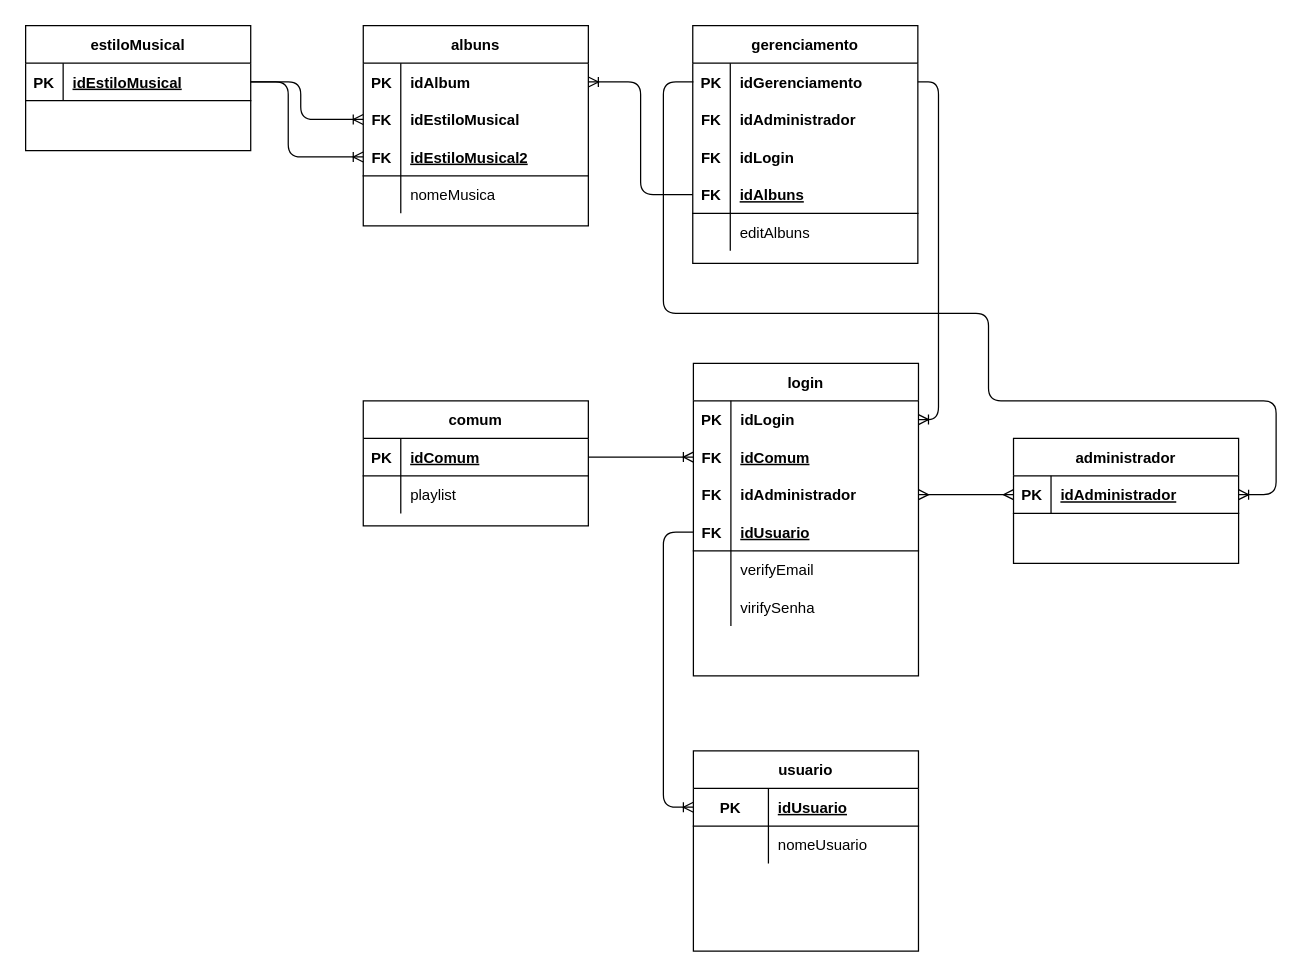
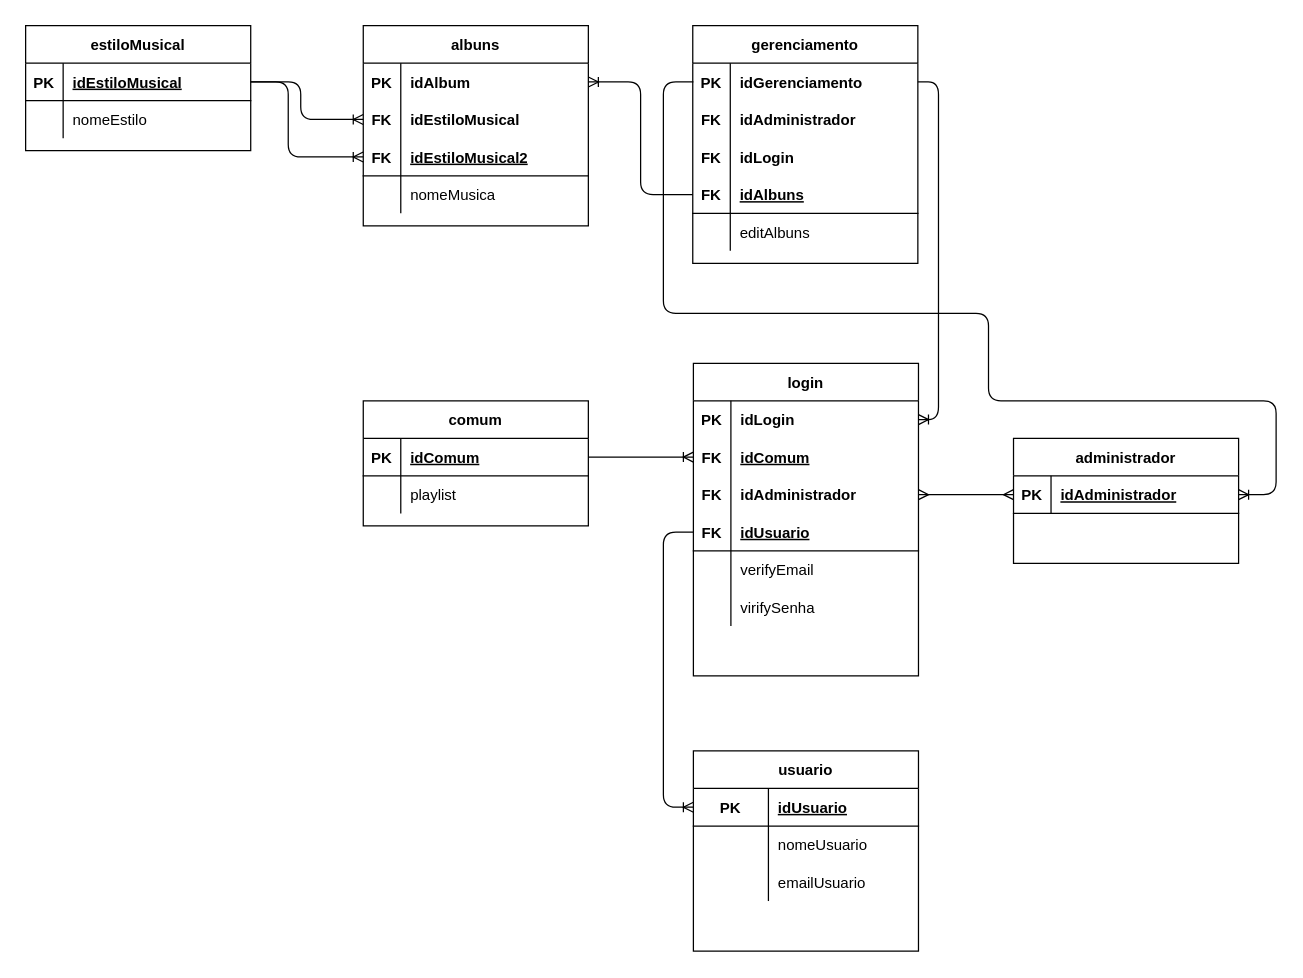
none -> (157, 119)
none -> (843, 882)
